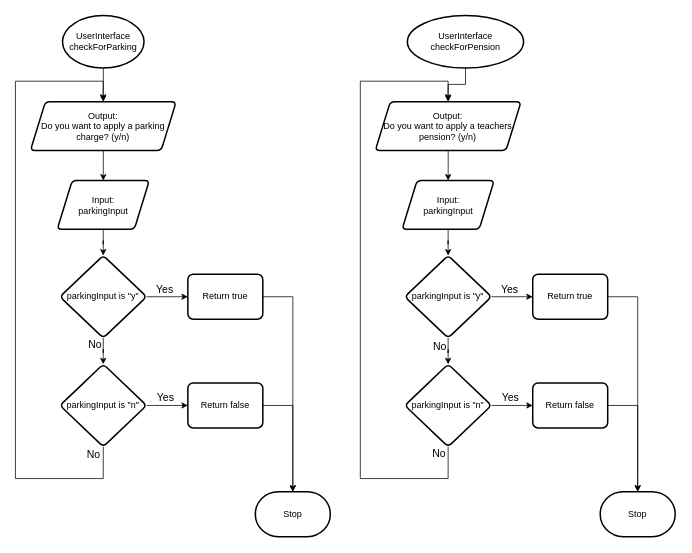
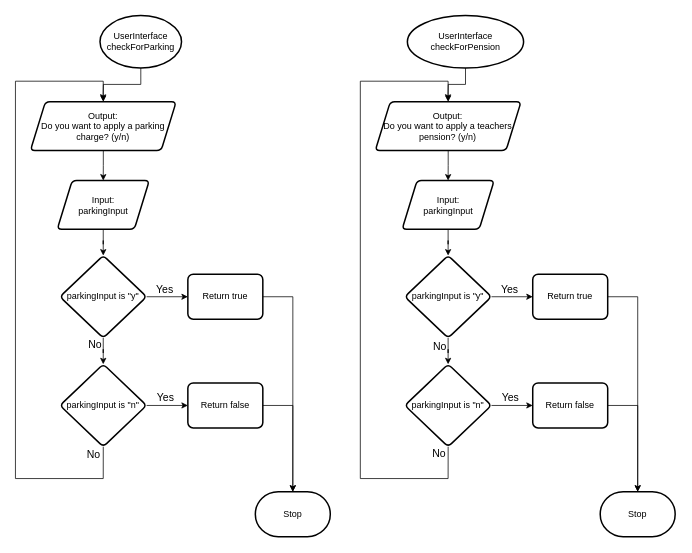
(103, 42) -> (141, 42)
